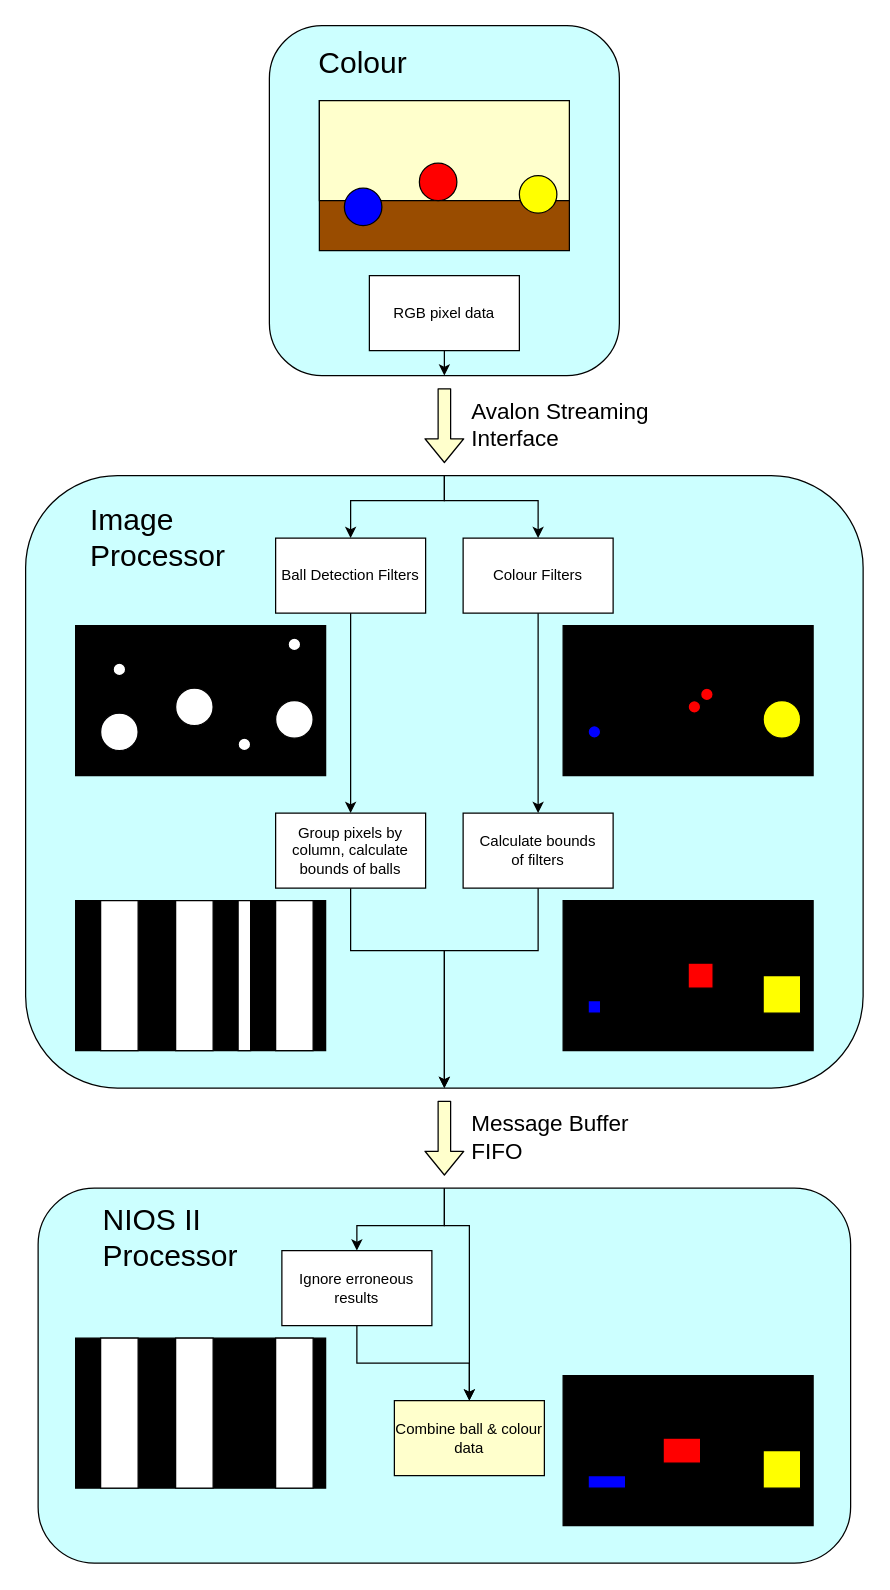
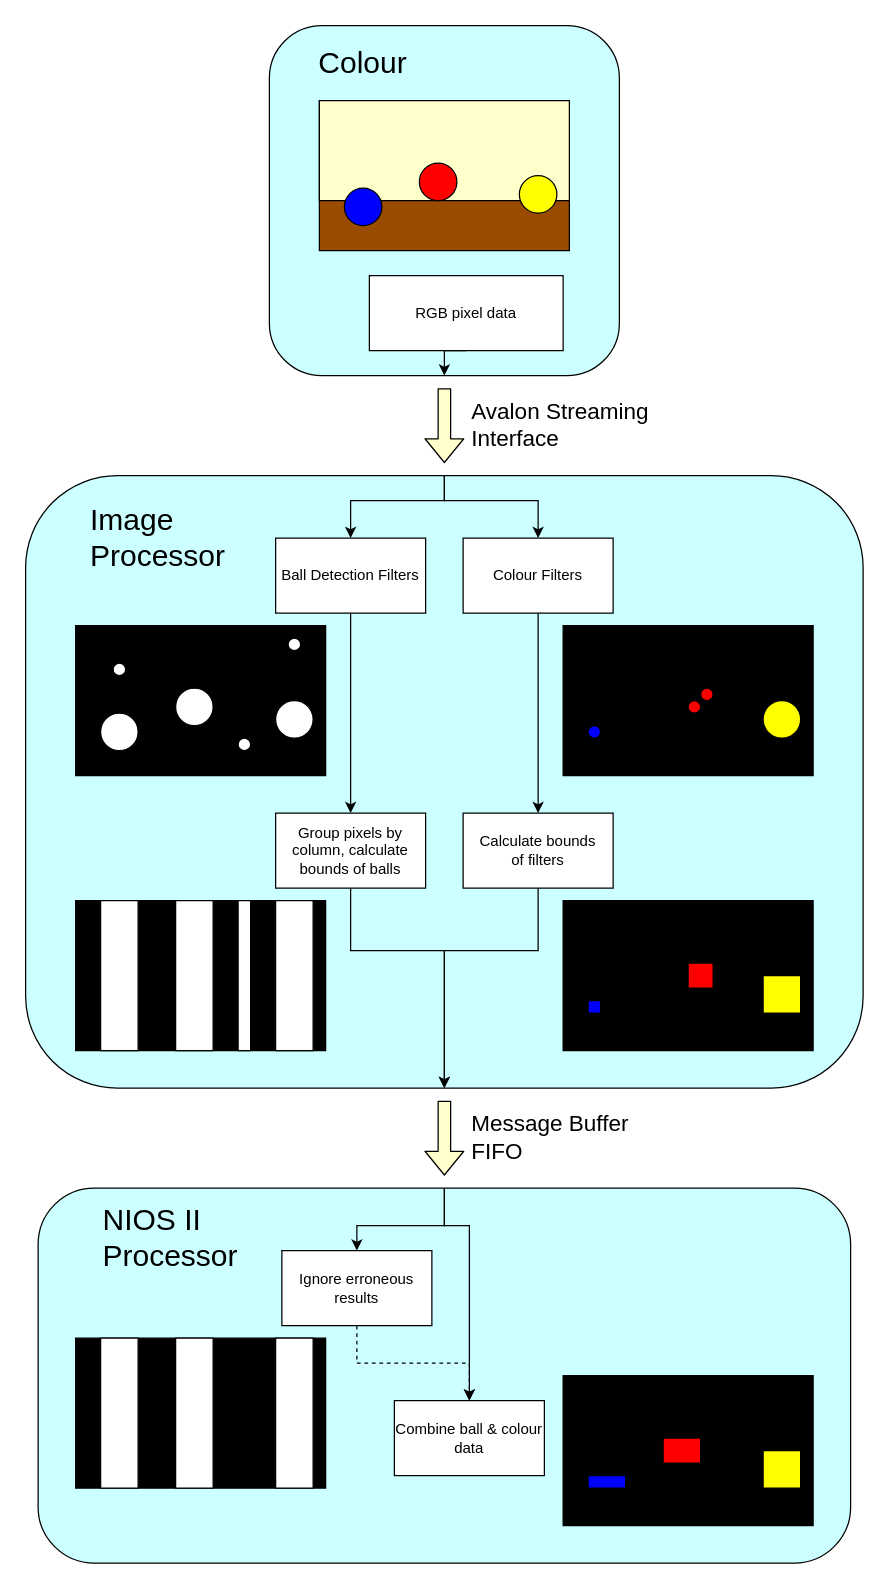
(444, 313) -> (466, 313)
(394, 1363) -> (394, 1363)
(469, 1438) -> (469, 1438)
